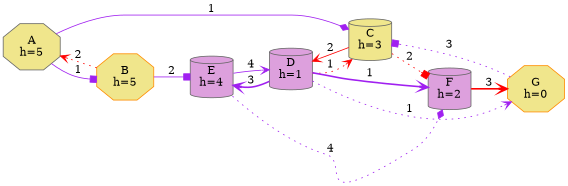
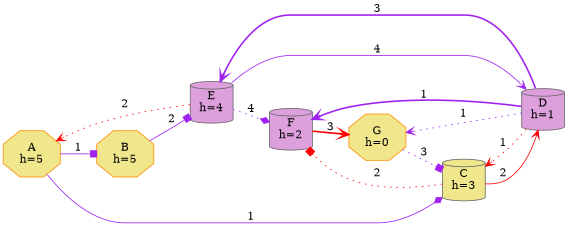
(32, 47) -> (32, 154)
(82, 63) -> (125, 116)
